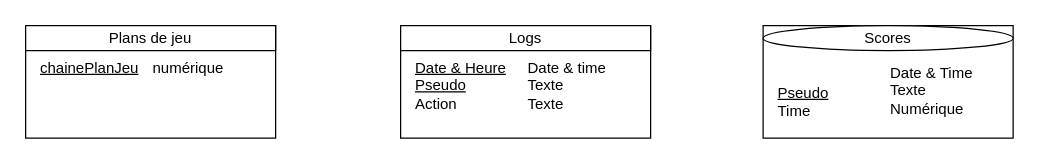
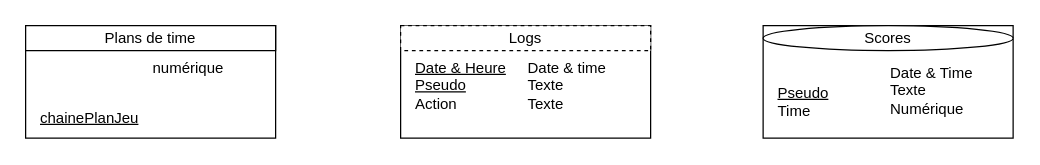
(151, 38) -> (151, 38)
(526, 38) -> (526, 38)
(94, 63) -> (94, 113)
